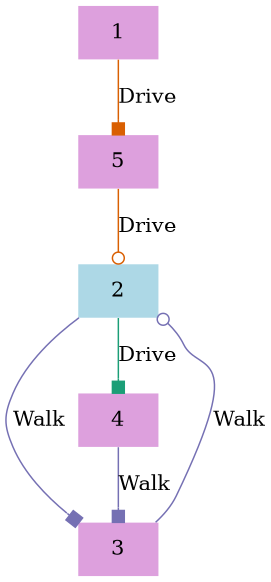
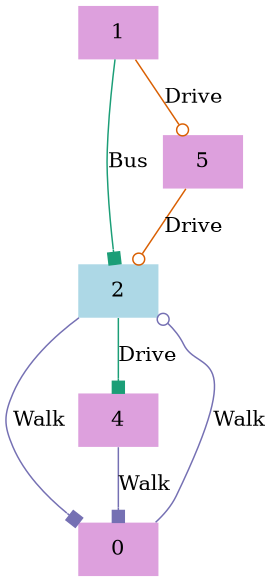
(118, 90) -> (157, 92)
none -> (107, 154)
(118, 549) -> (118, 549)
